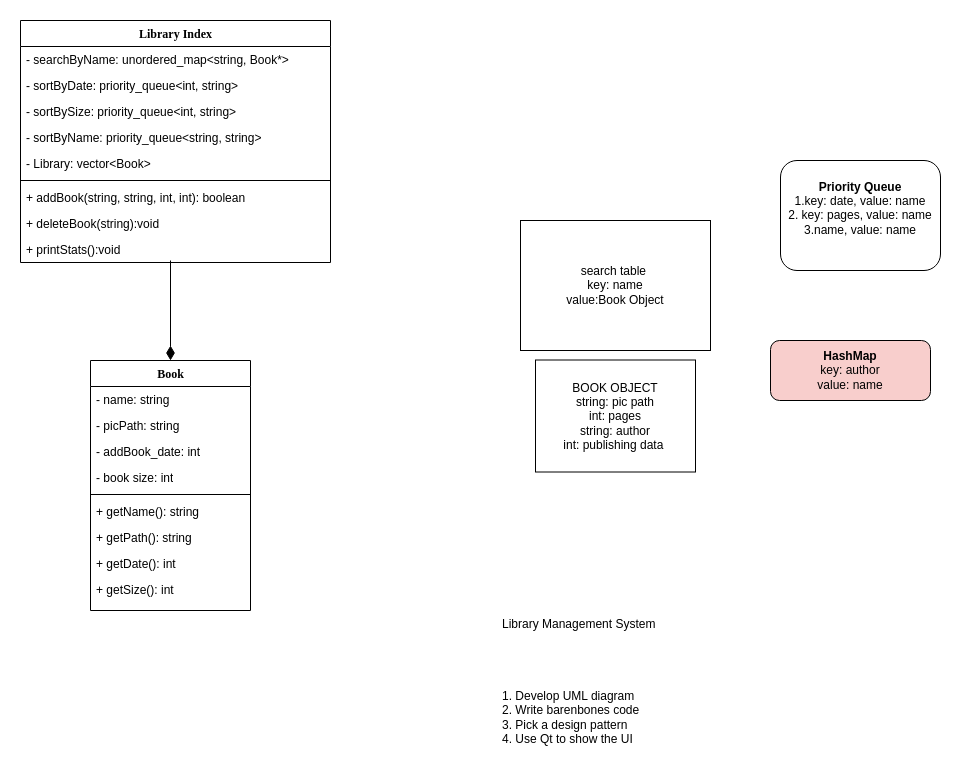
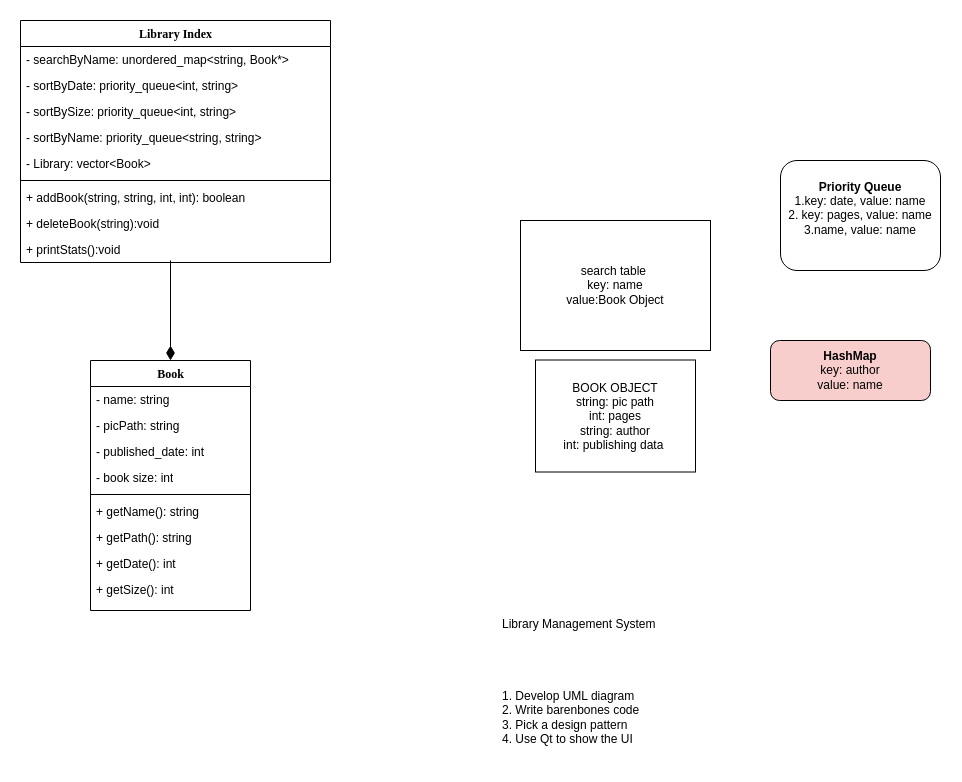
(154, 453) -> (158, 453)
